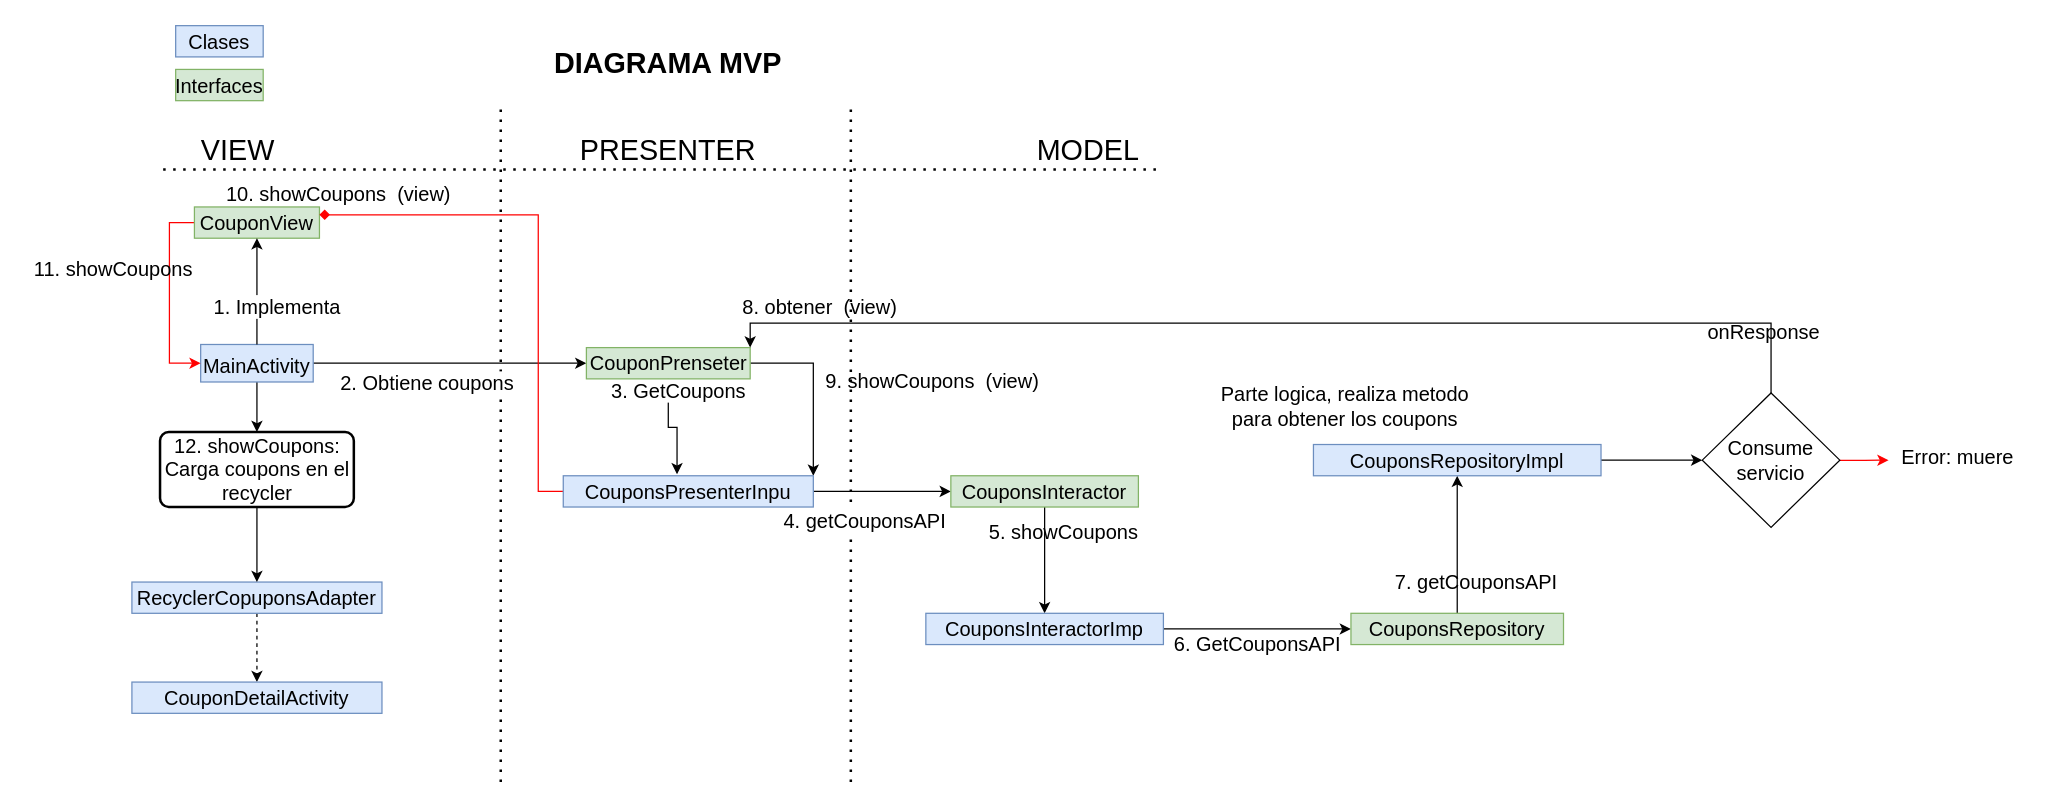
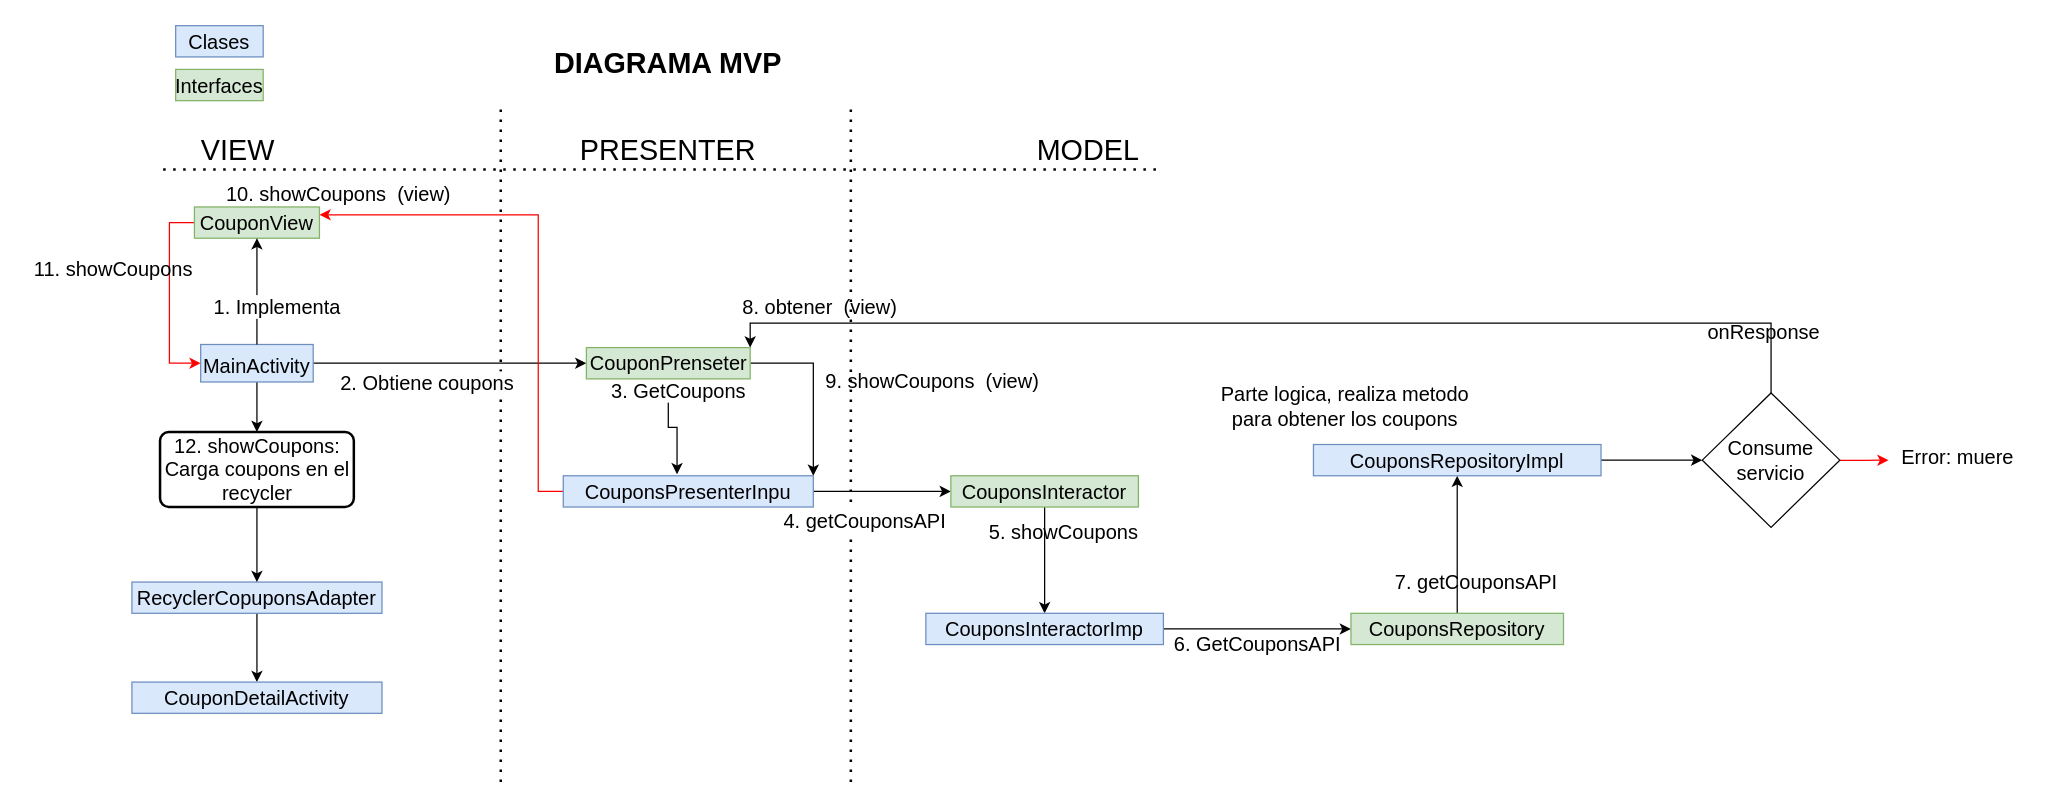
(330, 215) -> (329, 215)
(257, 645) -> (257, 645)
